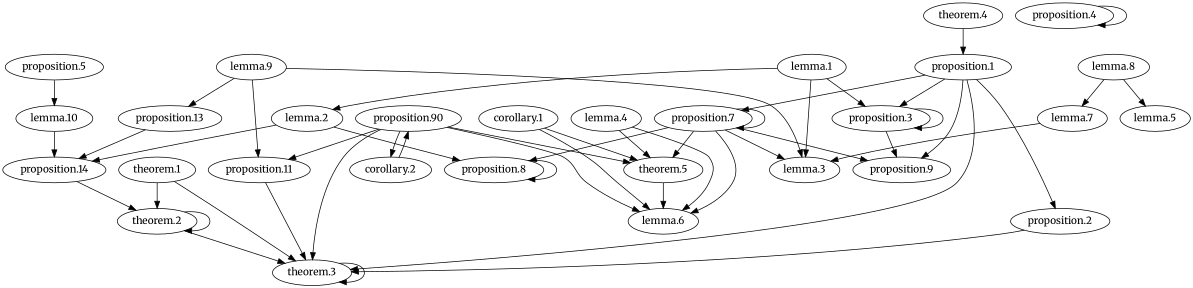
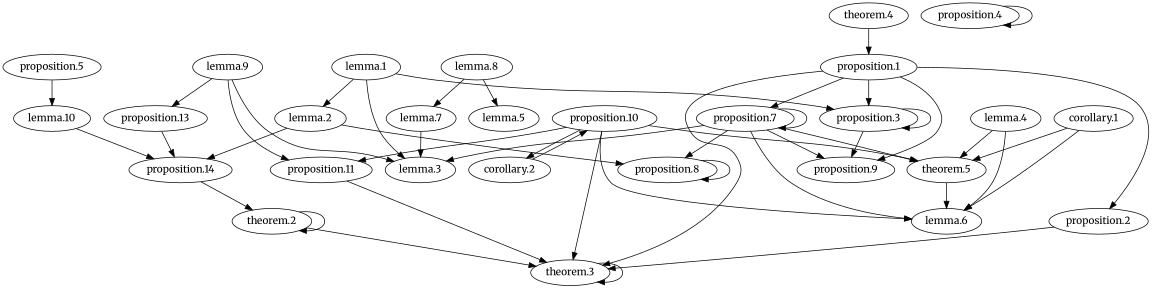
(408, 119) -> (605, 119)
(157, 170) -> none
